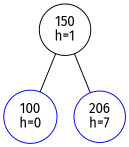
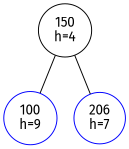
(65, 30) -> (65, 30)
(30, 117) -> (30, 118)
